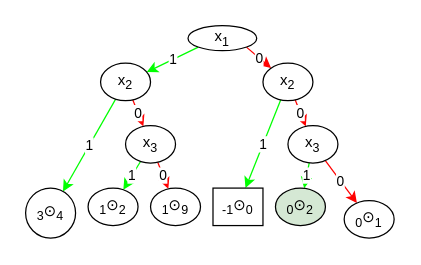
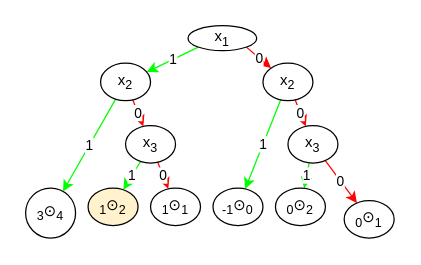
(113, 207) -> (113, 207)
(176, 207) -> (176, 207)
(238, 207) -> (238, 207)
(301, 207) -> (301, 207)
